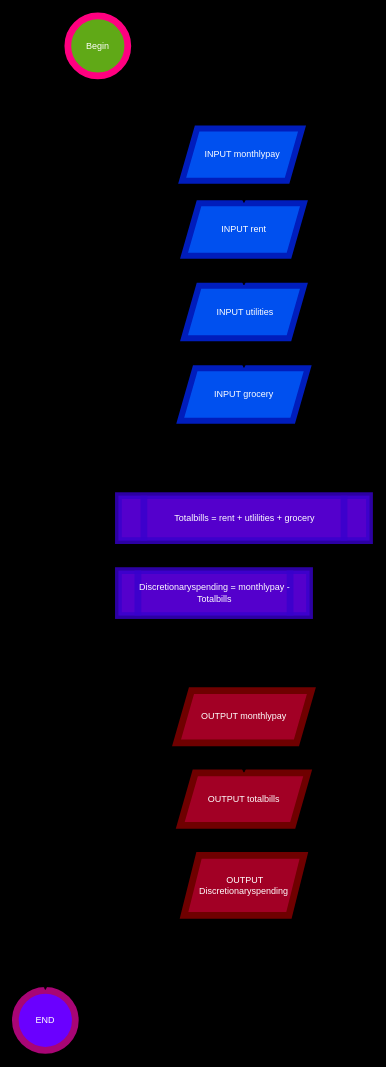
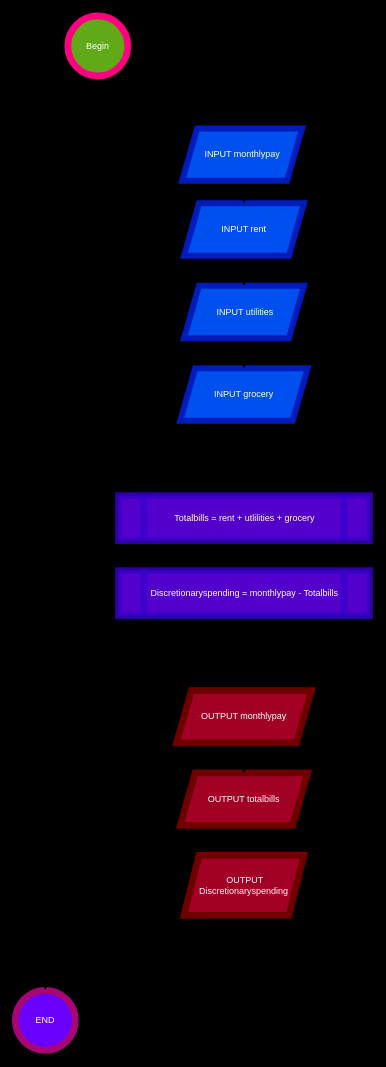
(214, 593) -> (244, 593)
